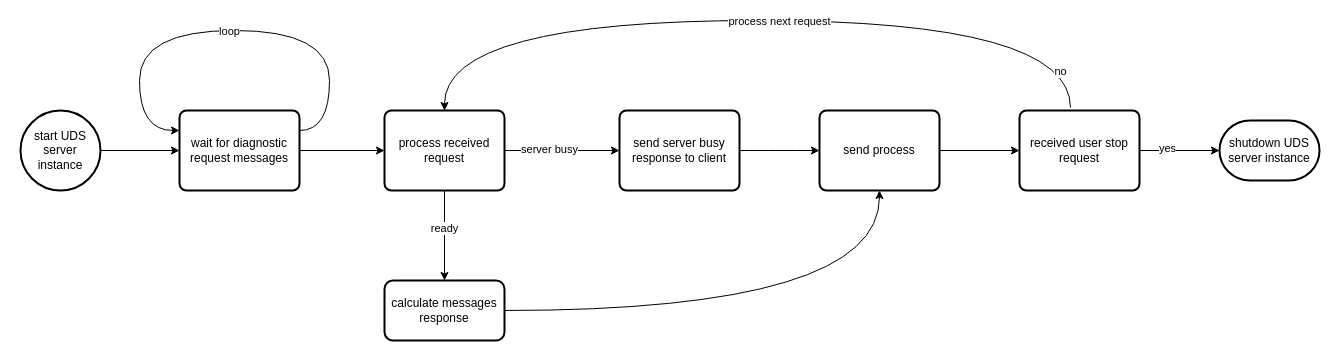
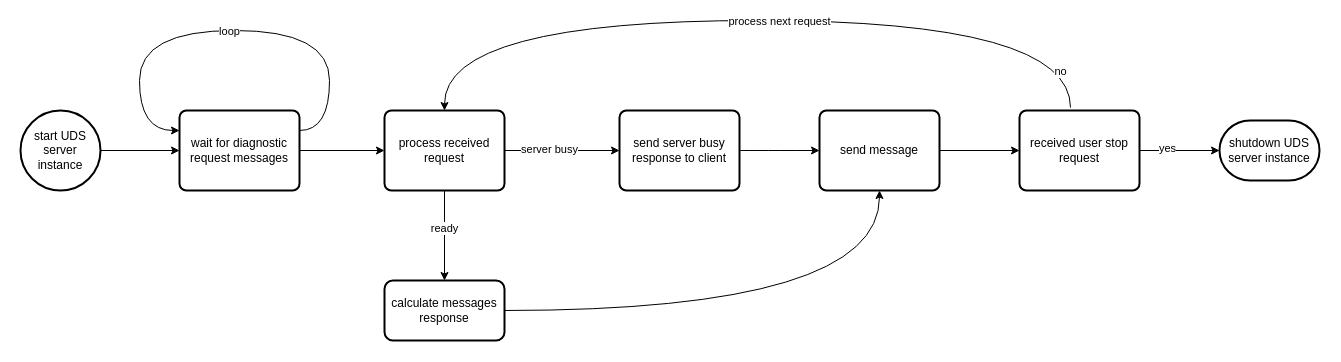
(880, 151) -> (880, 151)
